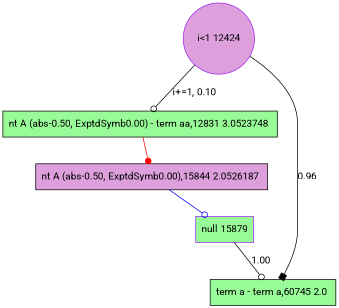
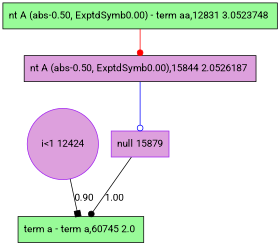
(175, 86) -> none
(307, 177) -> (84, 198)
(225, 230) -> (140, 144)
(247, 259) -> (112, 184)
